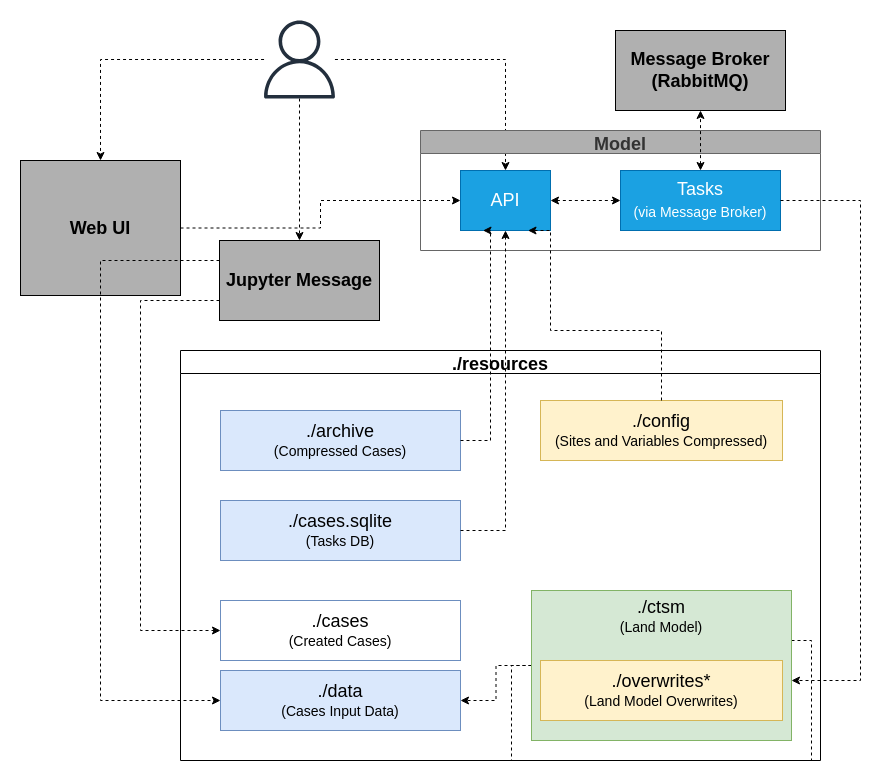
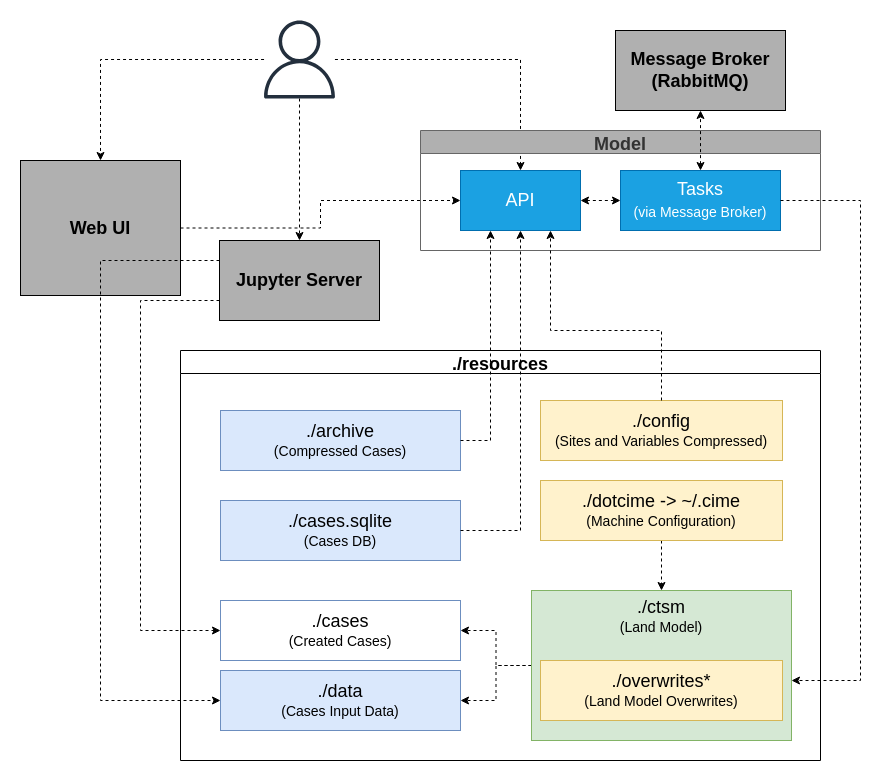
(506, 201) -> (521, 201)
(300, 281) -> (300, 281)
none -> (662, 511)
(341, 531) -> (341, 531)
none -> (662, 562)
(812, 689) -> (496, 633)
